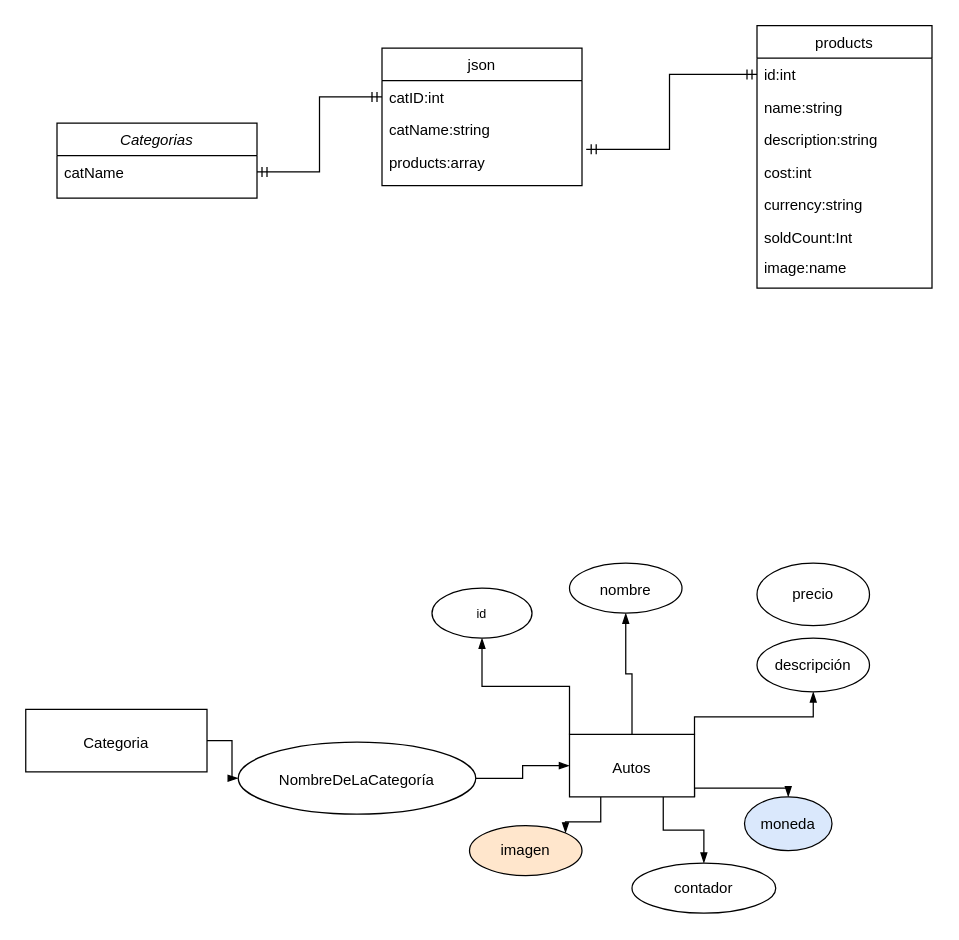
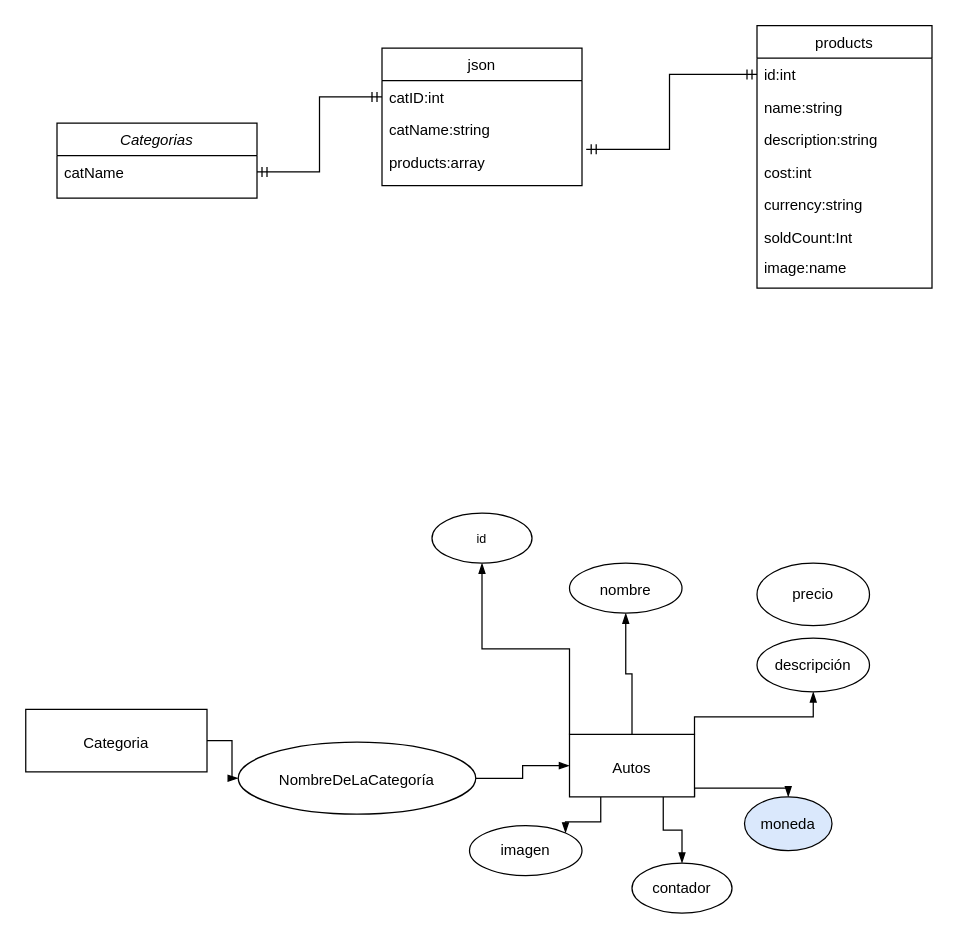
(482, 613) -> (482, 538)
(526, 851) -> (526, 851)
(704, 888) -> (682, 888)
